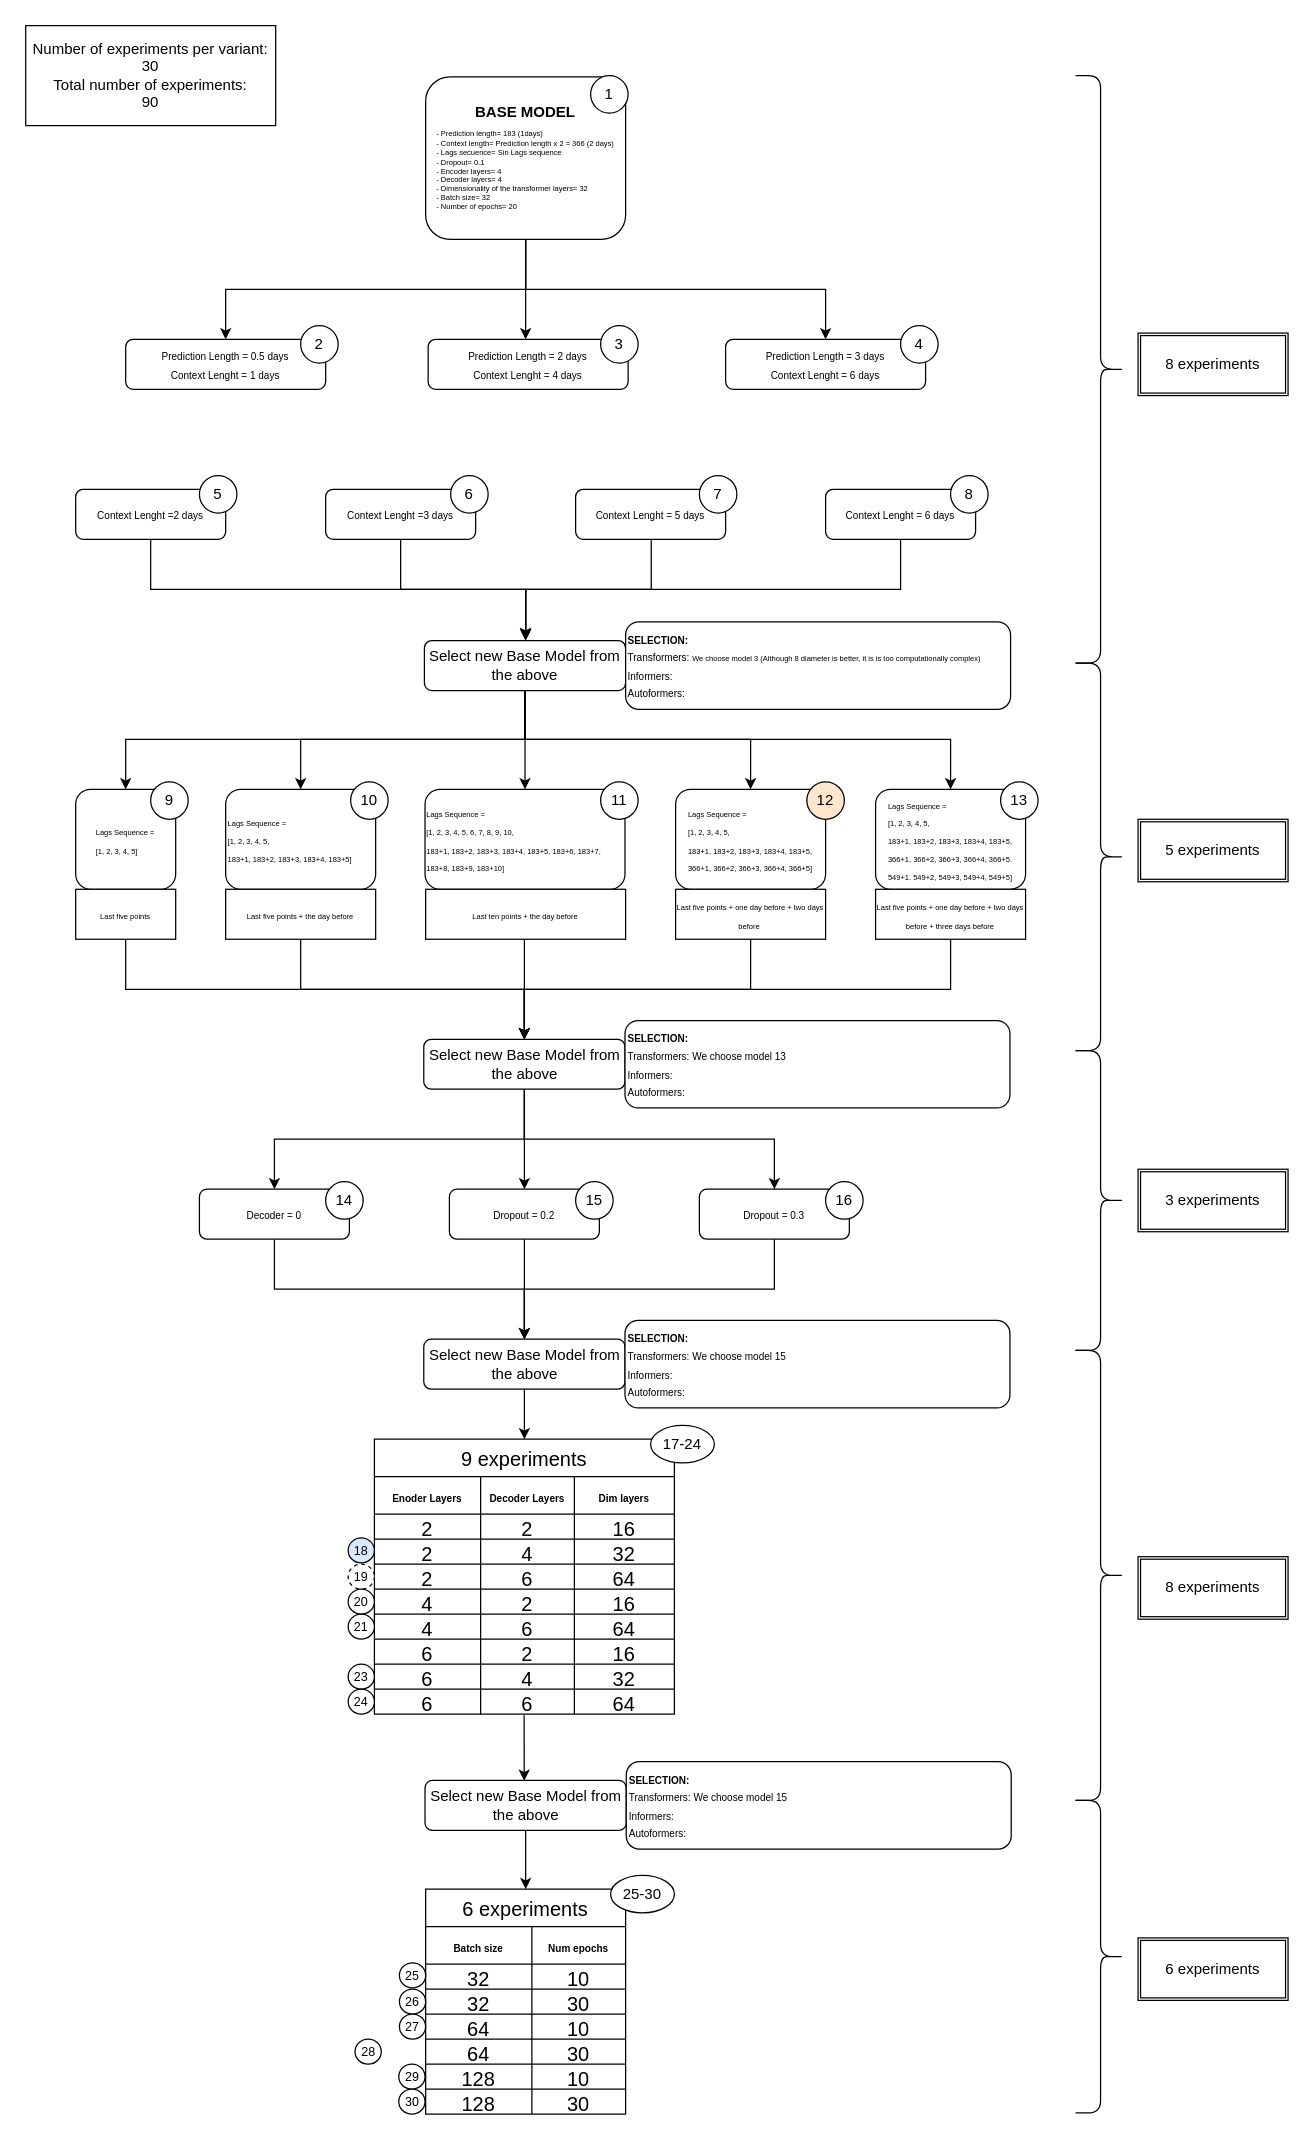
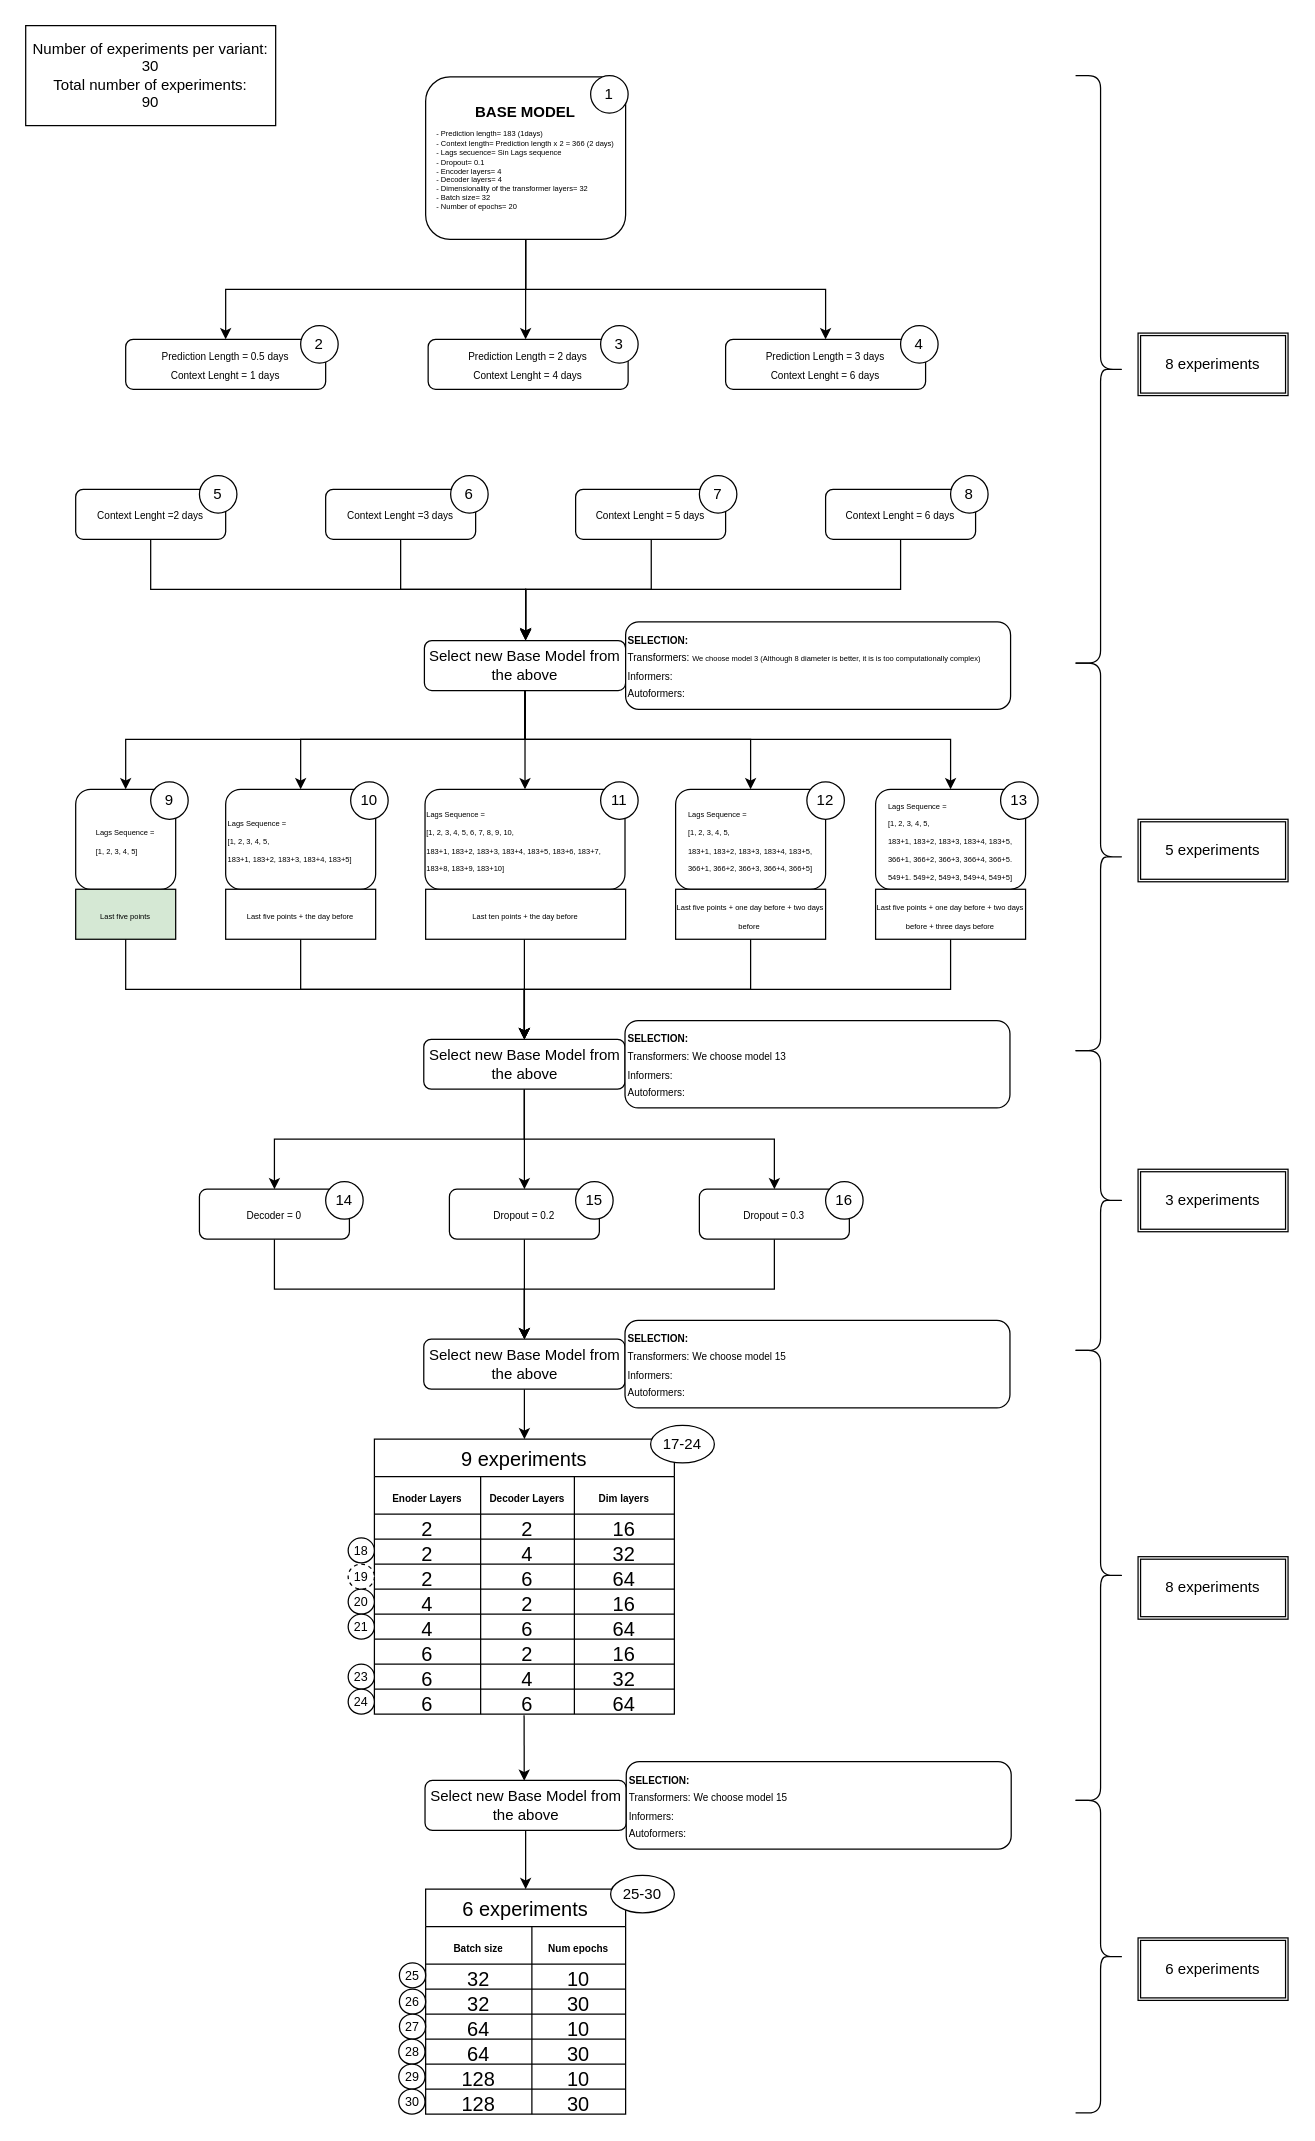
(826, 801) -> (826, 801)
(126, 914) -> (126, 914)
(361, 1551) -> (361, 1551)
(368, 2052) -> (412, 2052)
